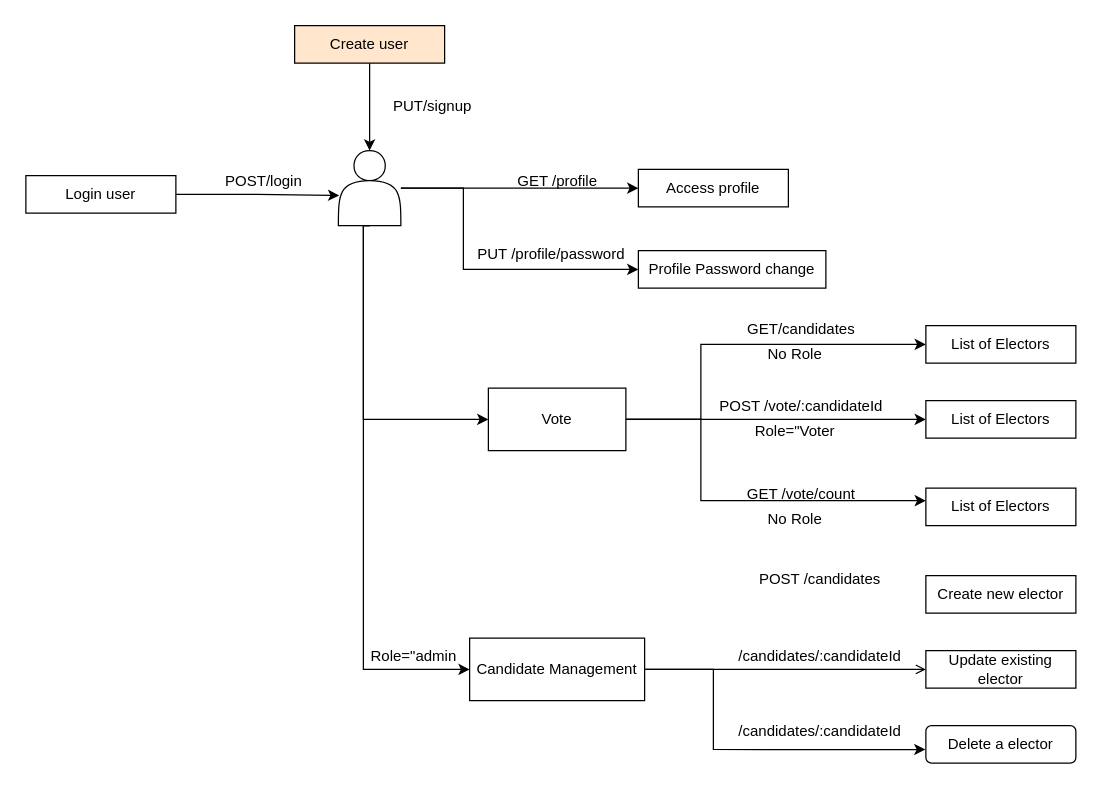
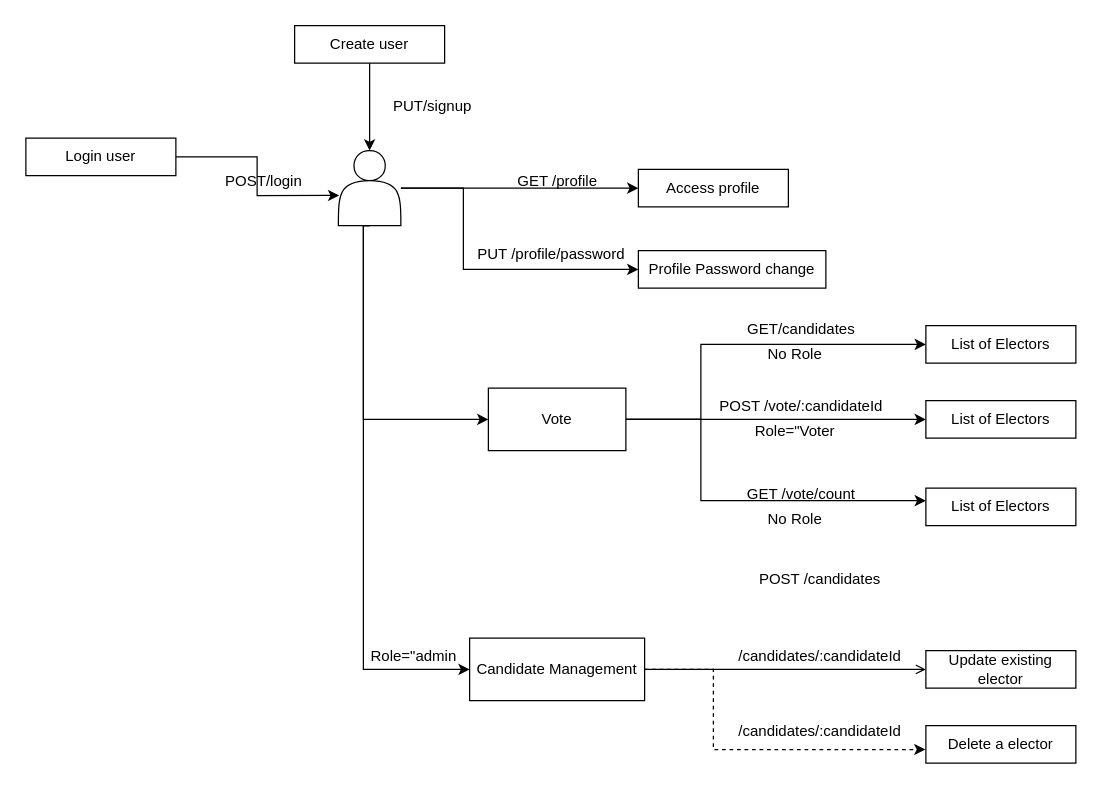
(369, 44) -> (369, 44)
(101, 194) -> (101, 157)
(1001, 594) -> none
(1001, 744) -> (1001, 744)
(776, 750) -> (776, 750)
